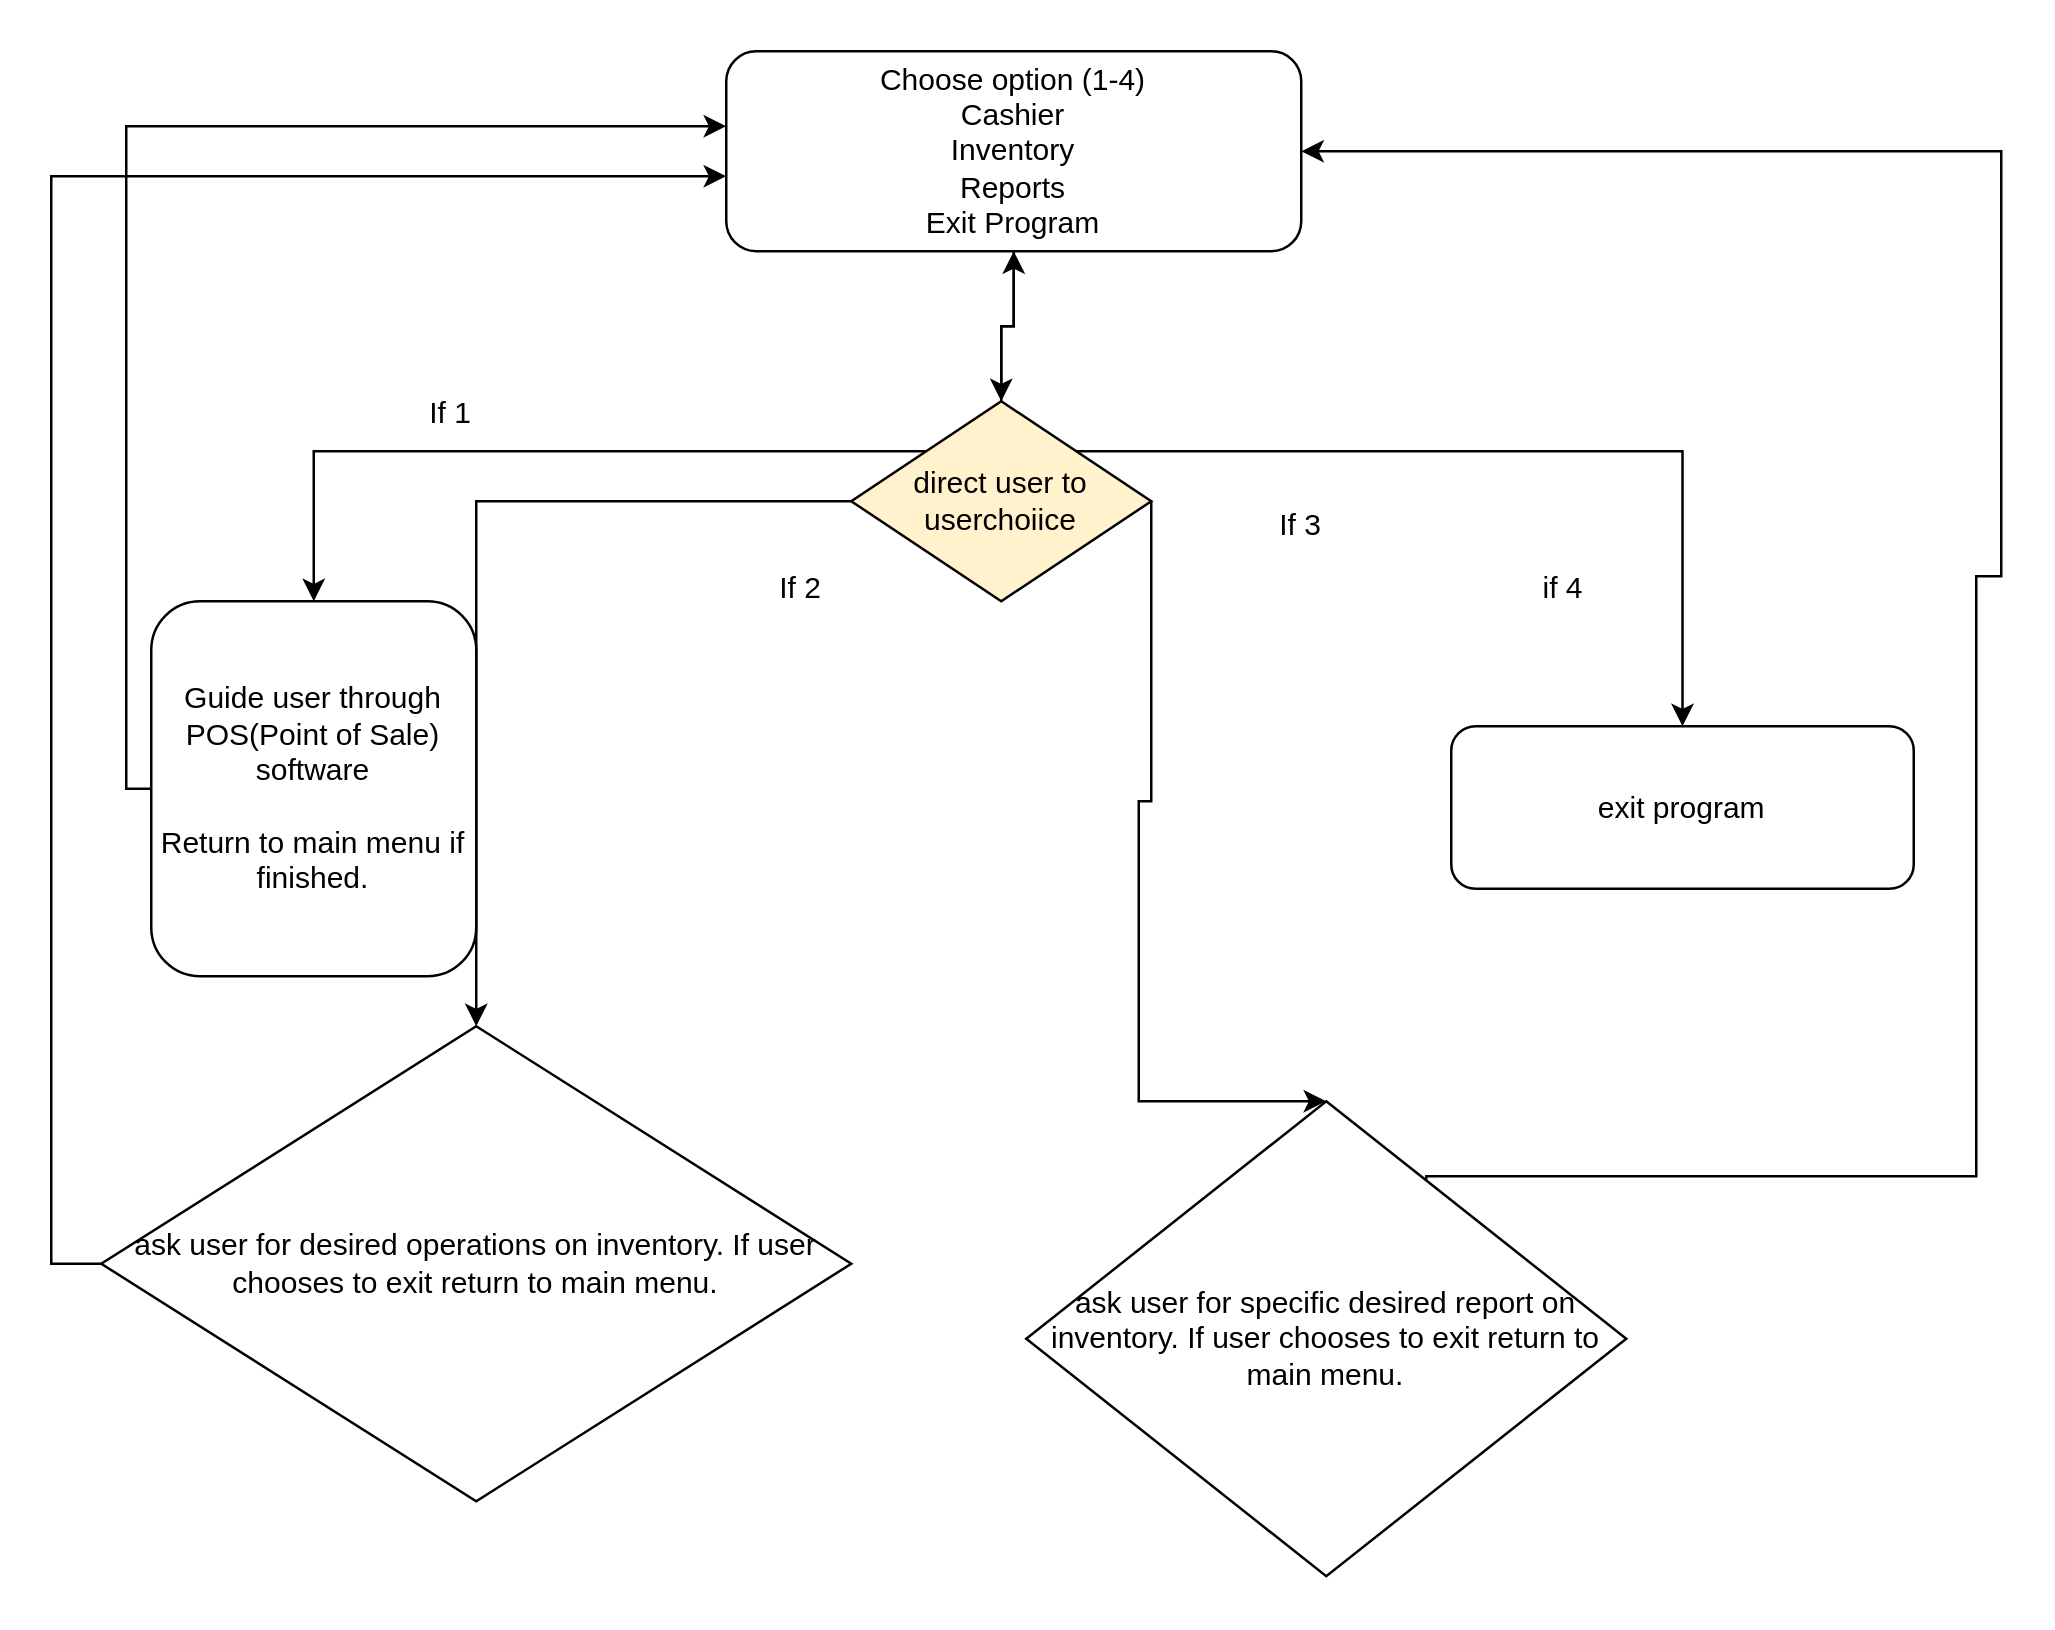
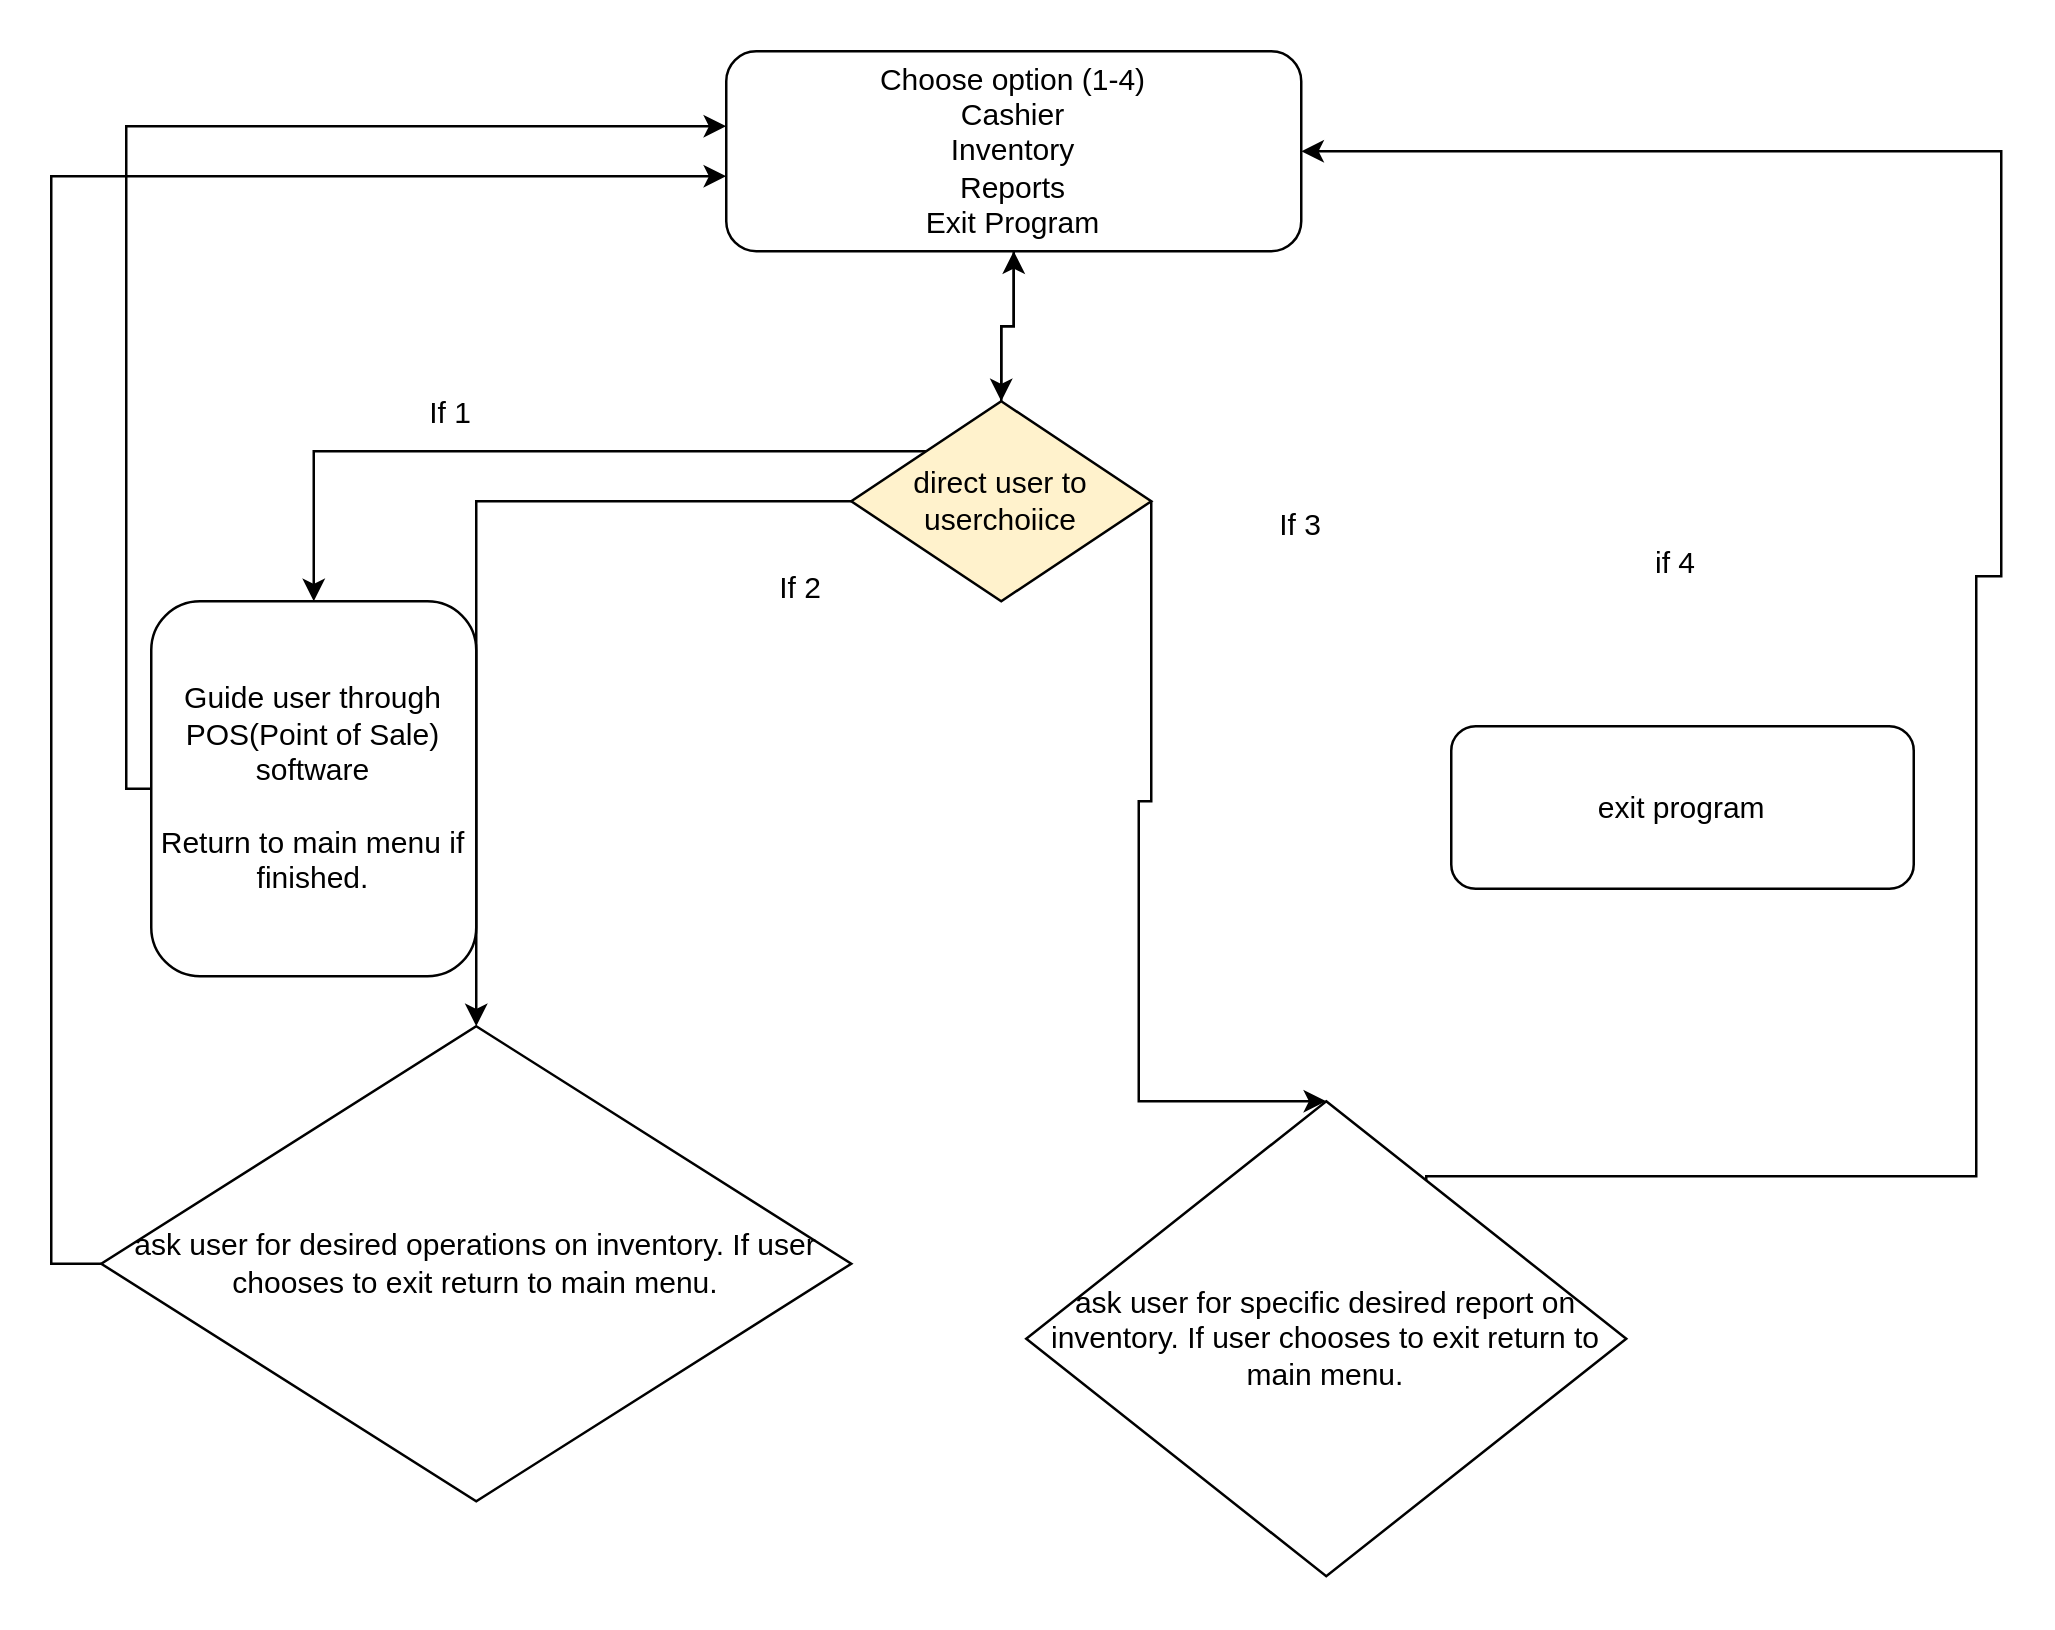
(1508, 451) -> none
(1564, 589) -> (1676, 564)
